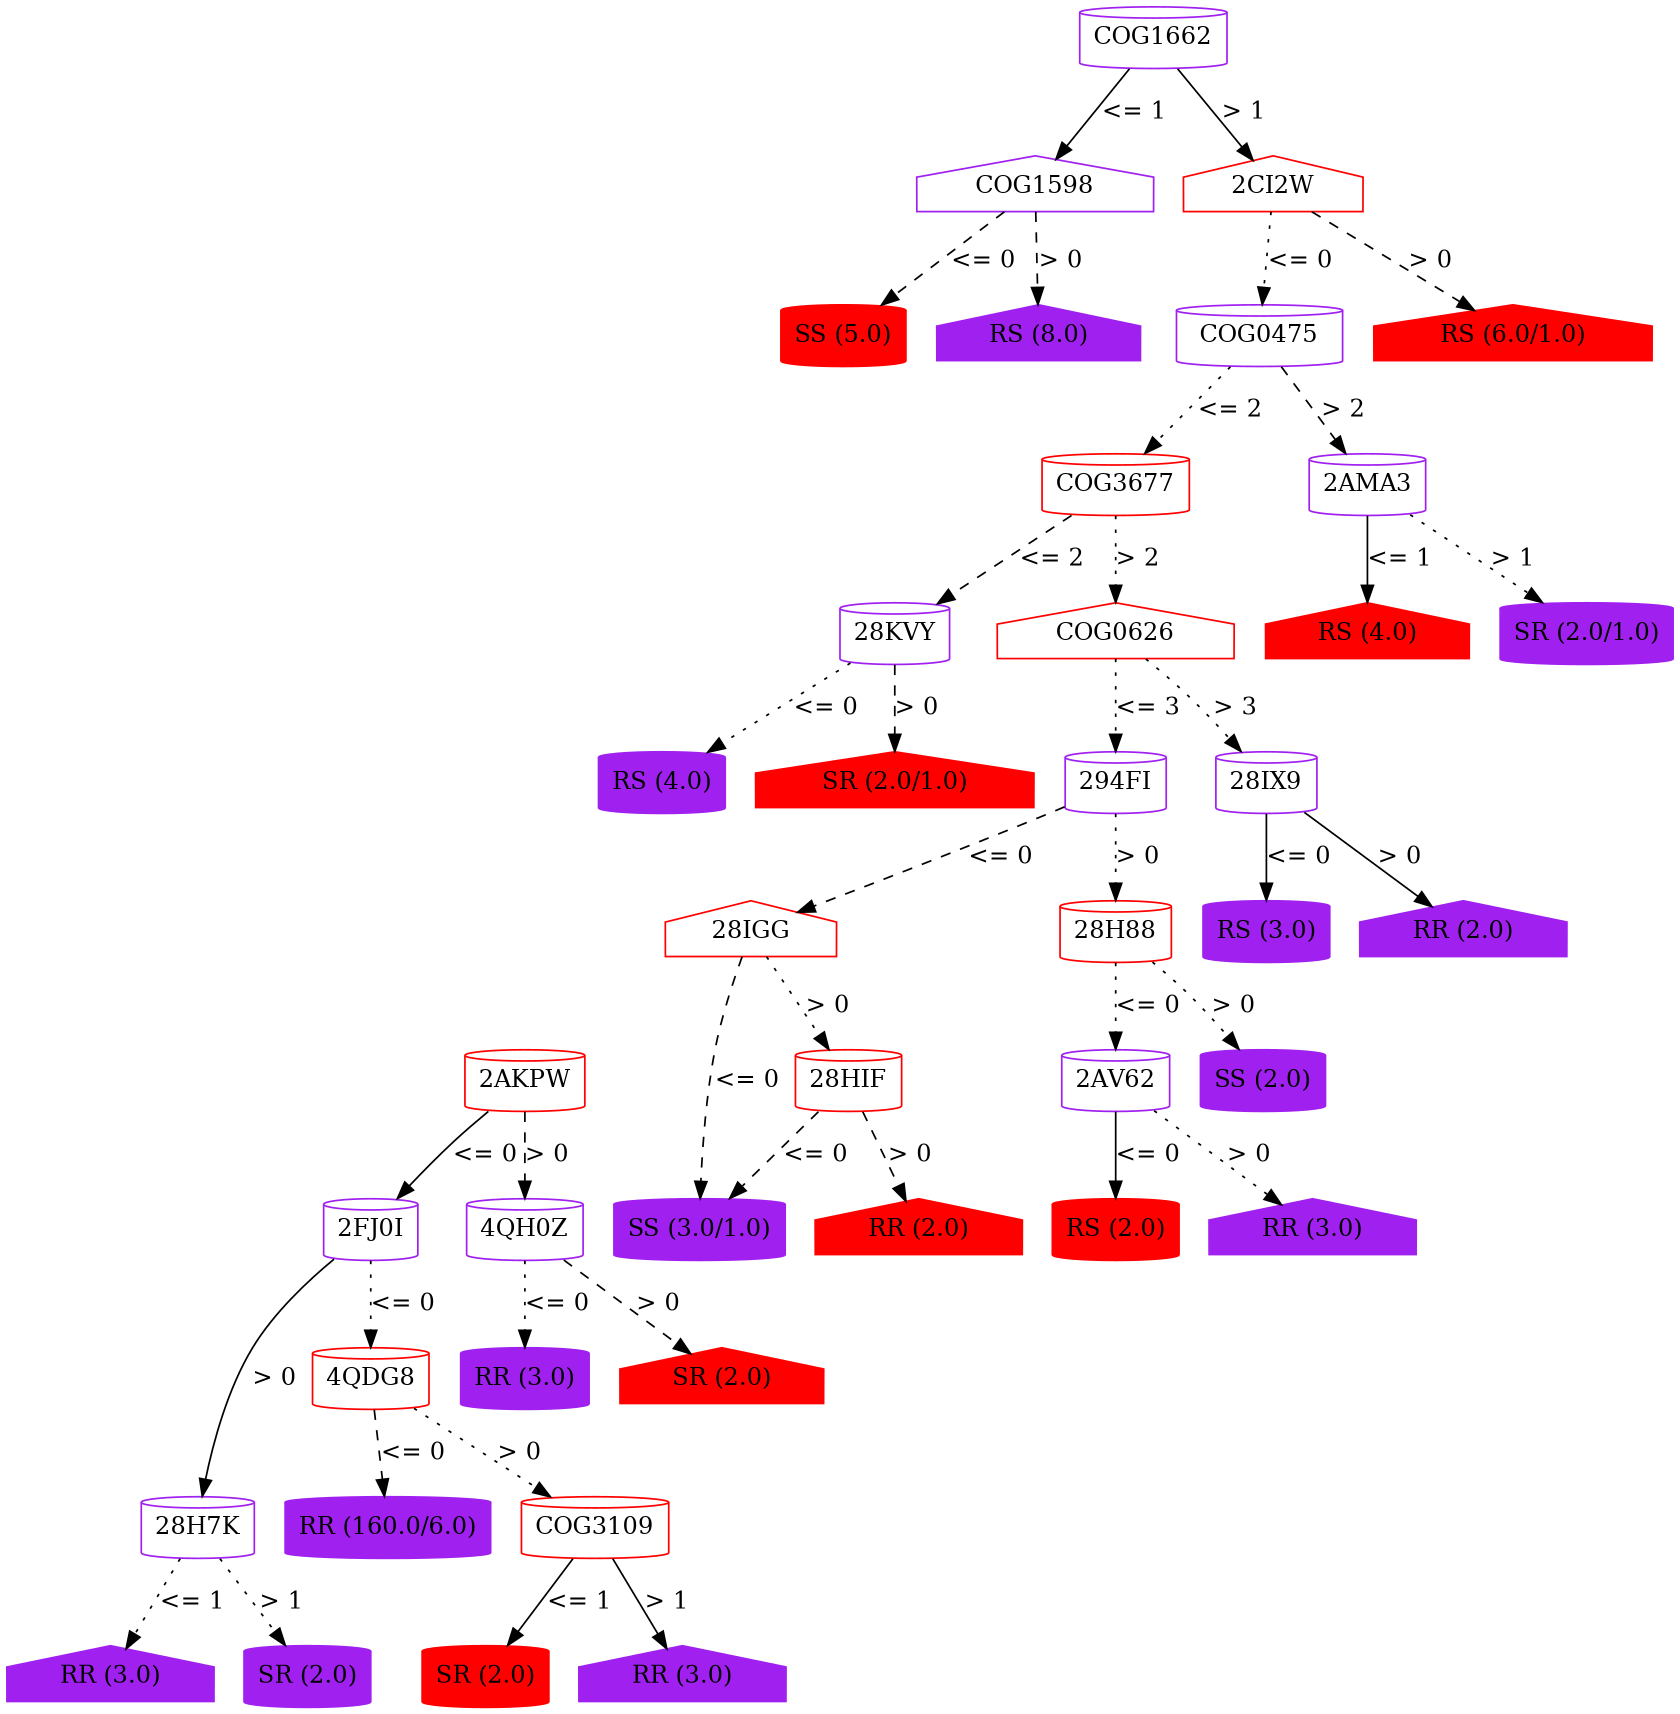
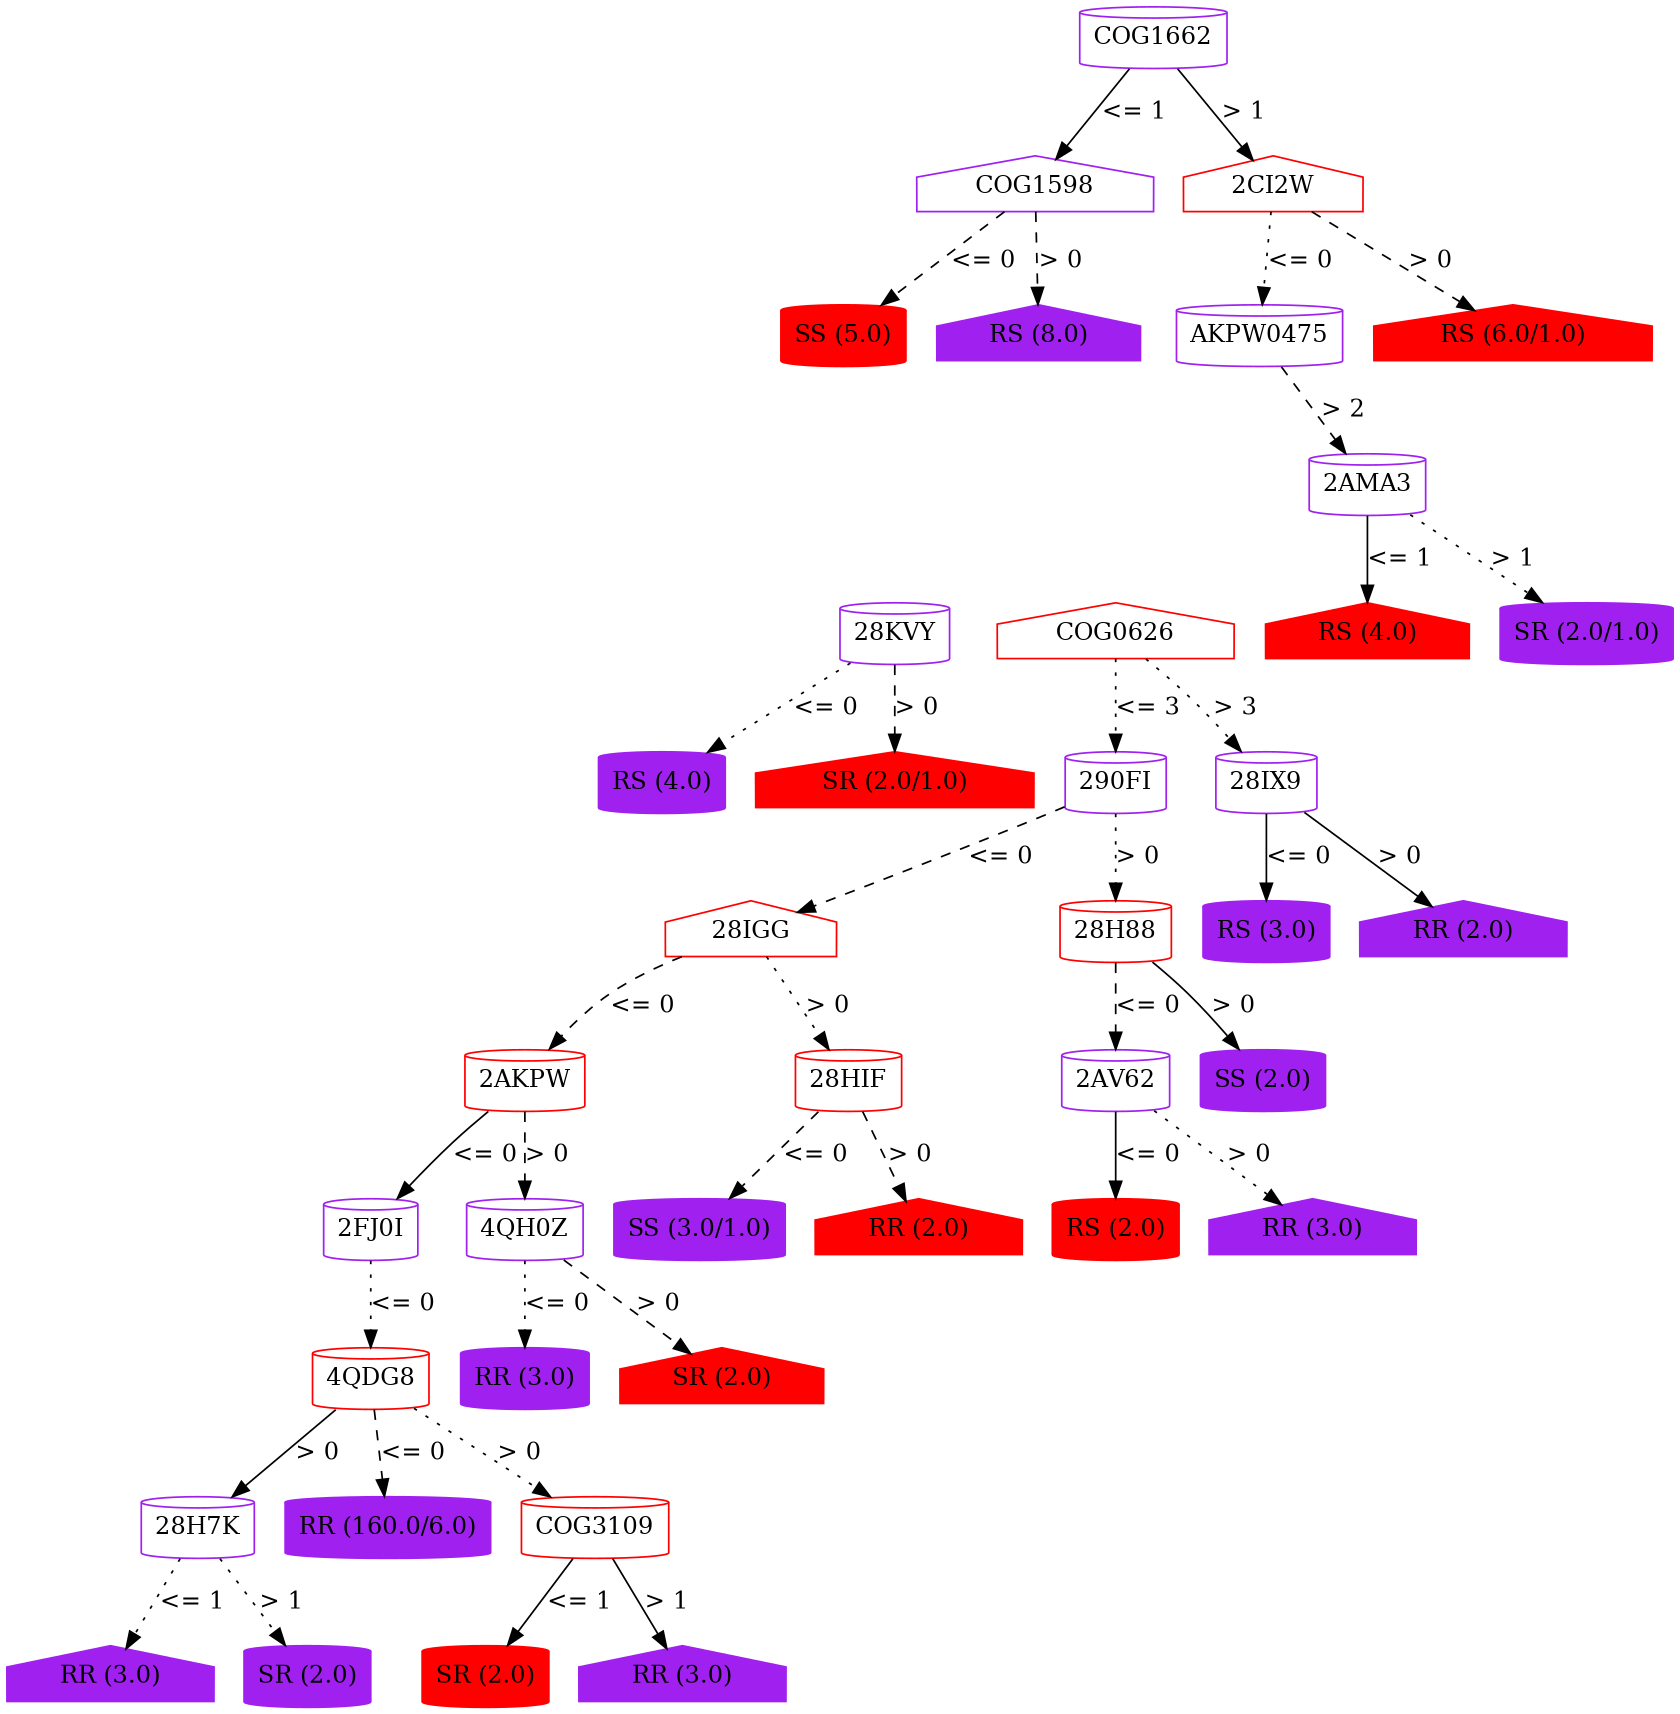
(1260, 336) -> (1260, 336)
(1116, 485) -> none
(1116, 783) -> (1116, 783)
(1116, 997) -> (1116, 997)
(1192, 997) -> (1192, 997)
(712, 1067) -> (617, 989)
(248, 1356) -> (291, 1448)
